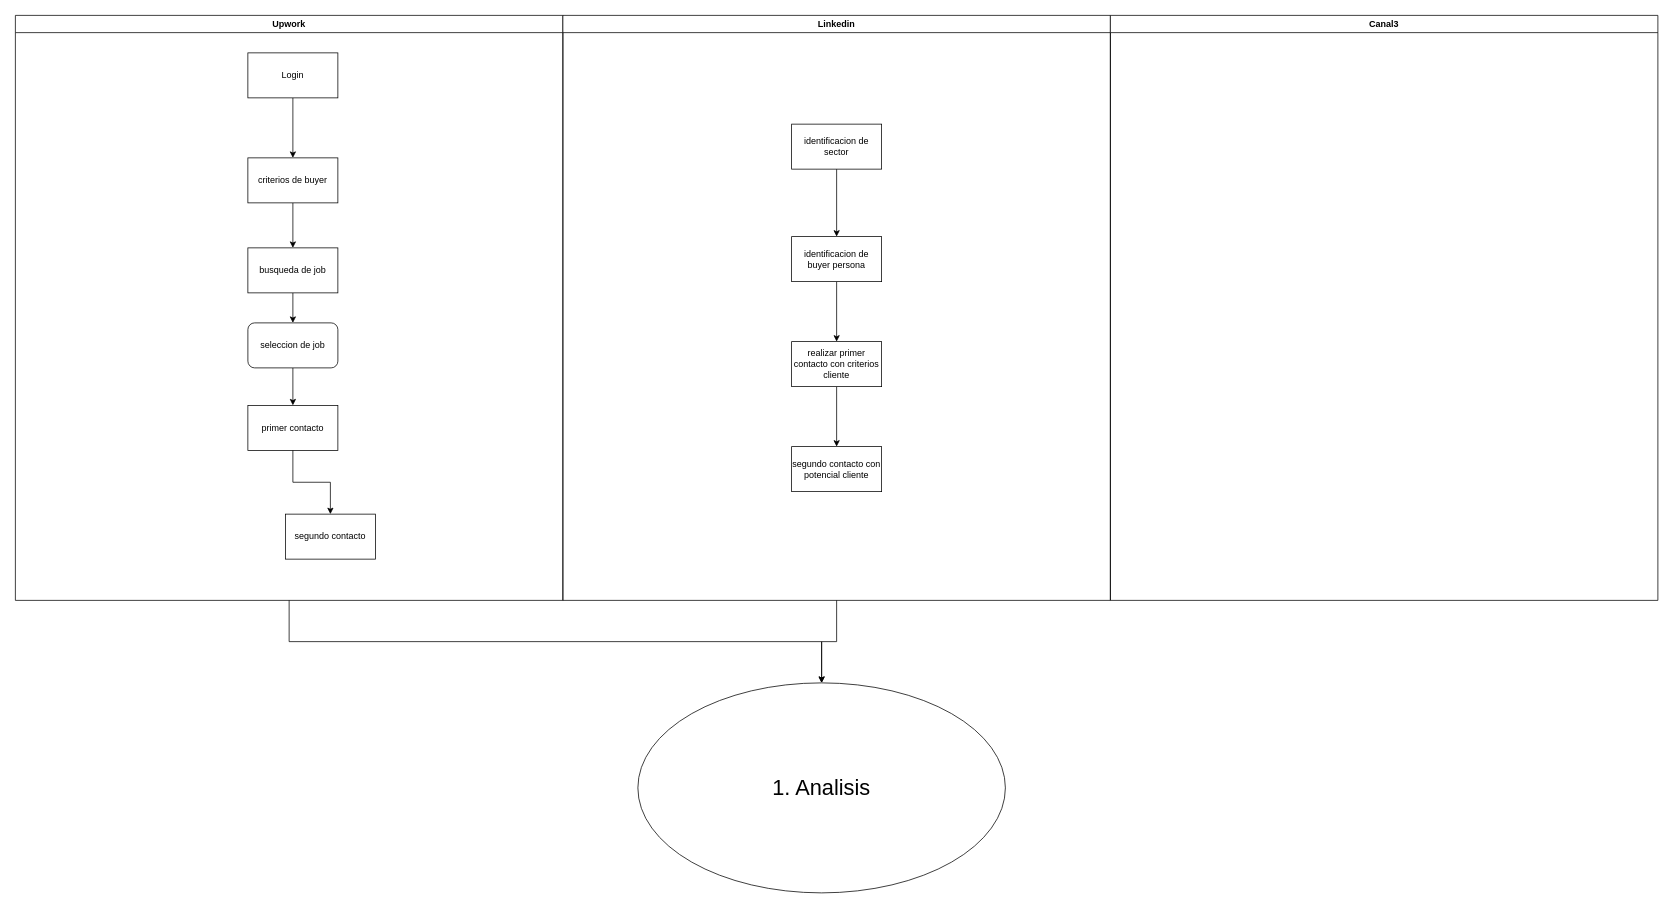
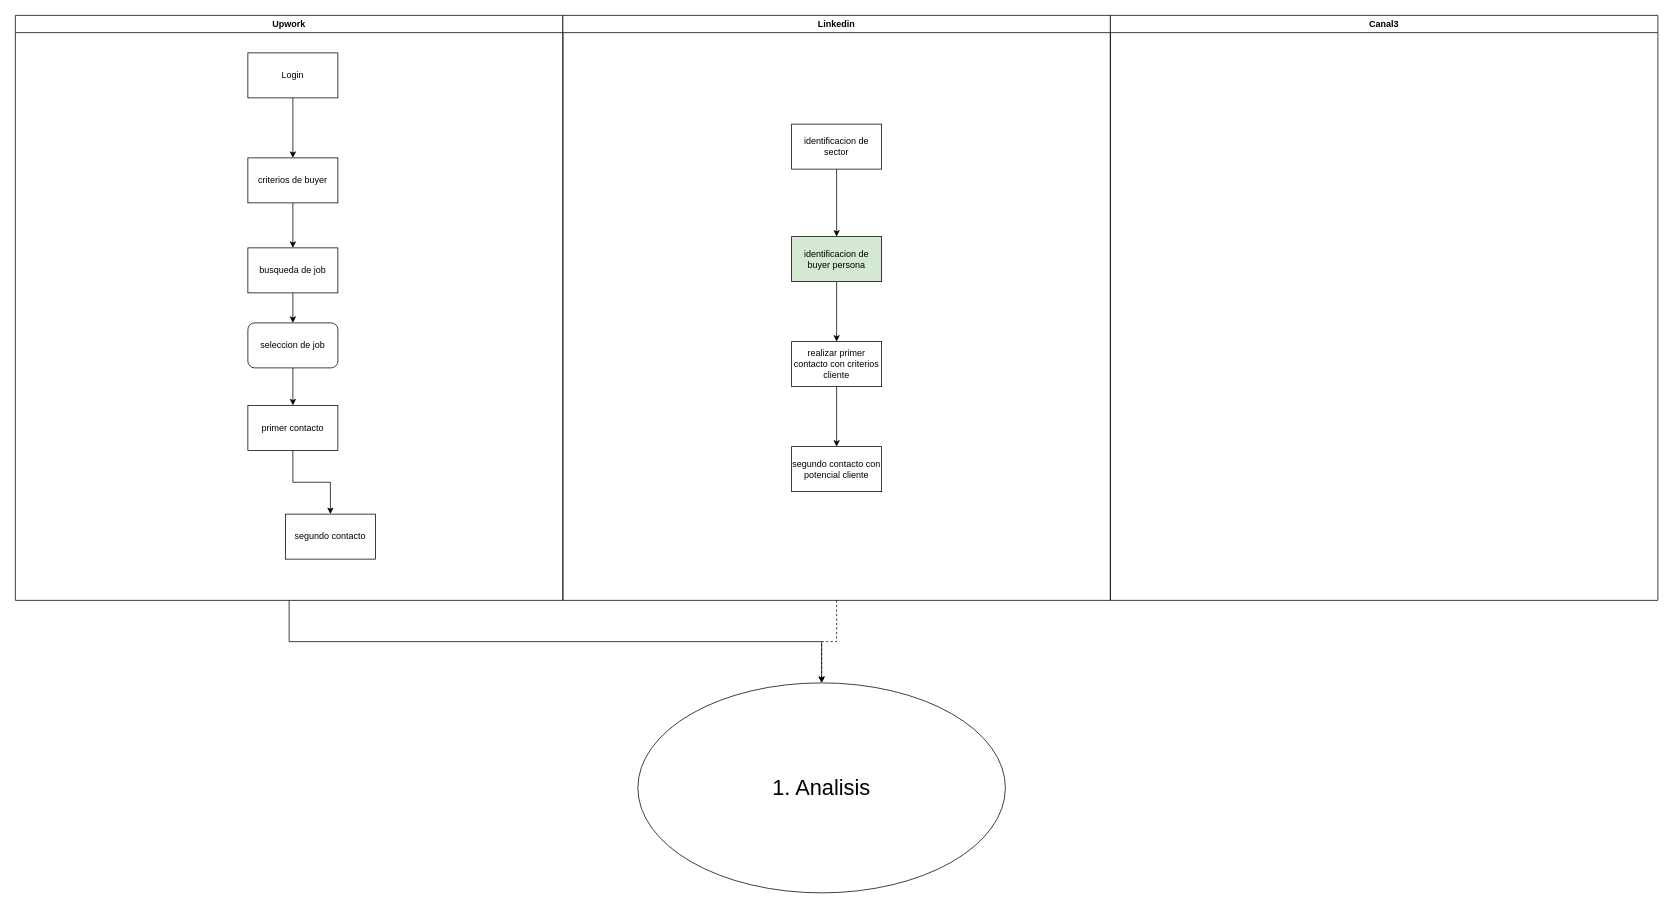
(837, 259) -> (837, 259)
(837, 629) -> (837, 629)
